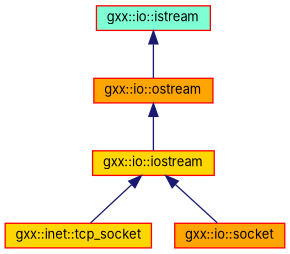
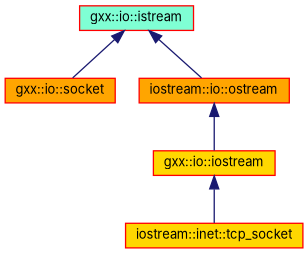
(153, 91) -> (214, 91)
(196, 204) -> (94, 59)
(78, 236) -> (214, 236)
